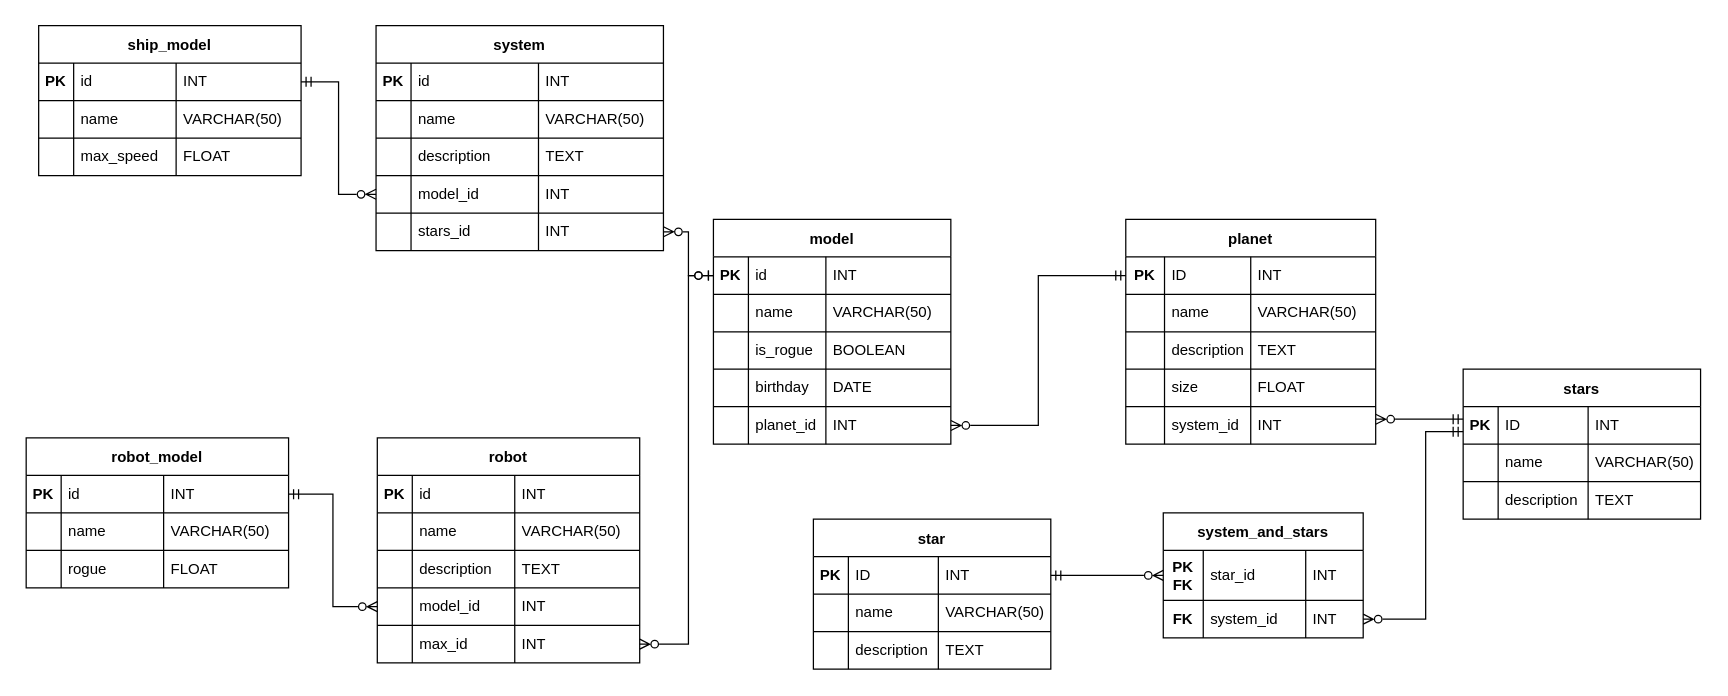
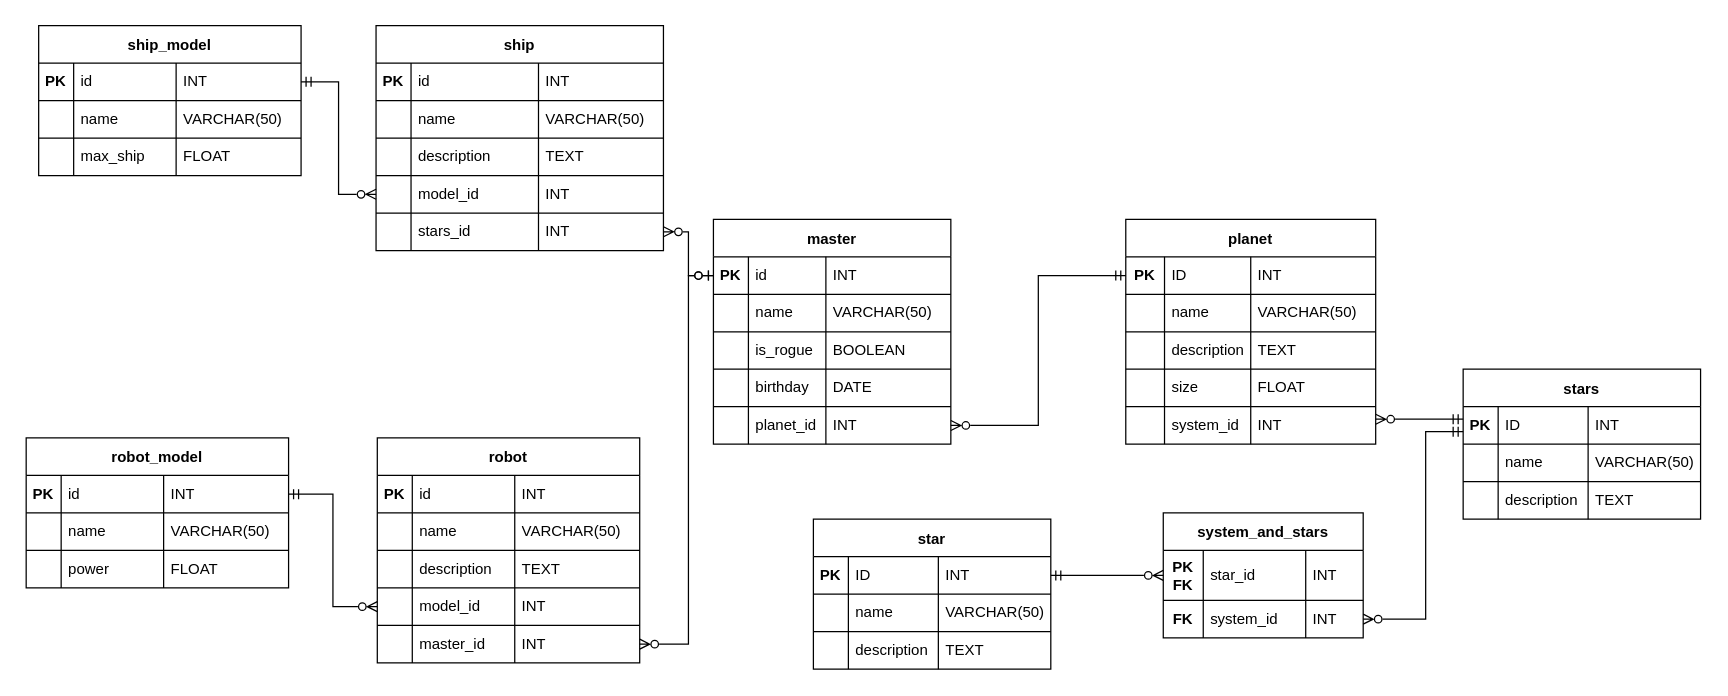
(519, 45) -> (519, 45)
(118, 157) -> (112, 157)
(831, 239) -> (831, 239)
(89, 569) -> (89, 569)
(443, 644) -> (455, 644)
